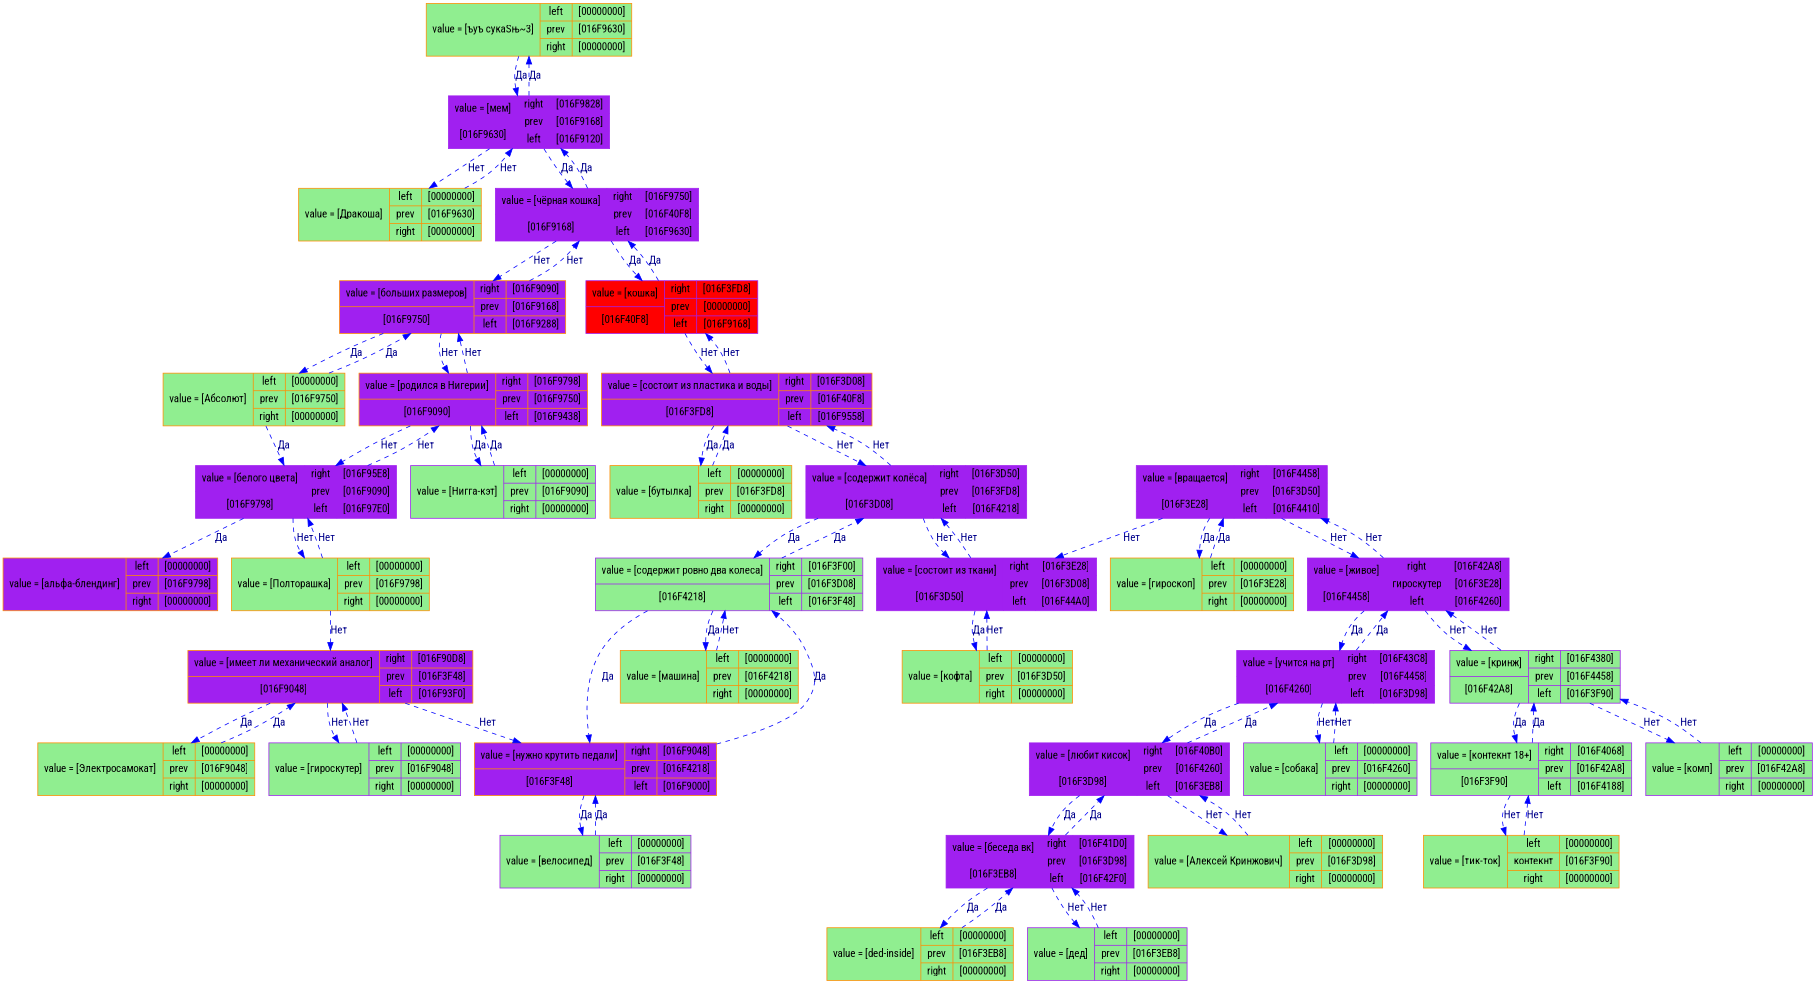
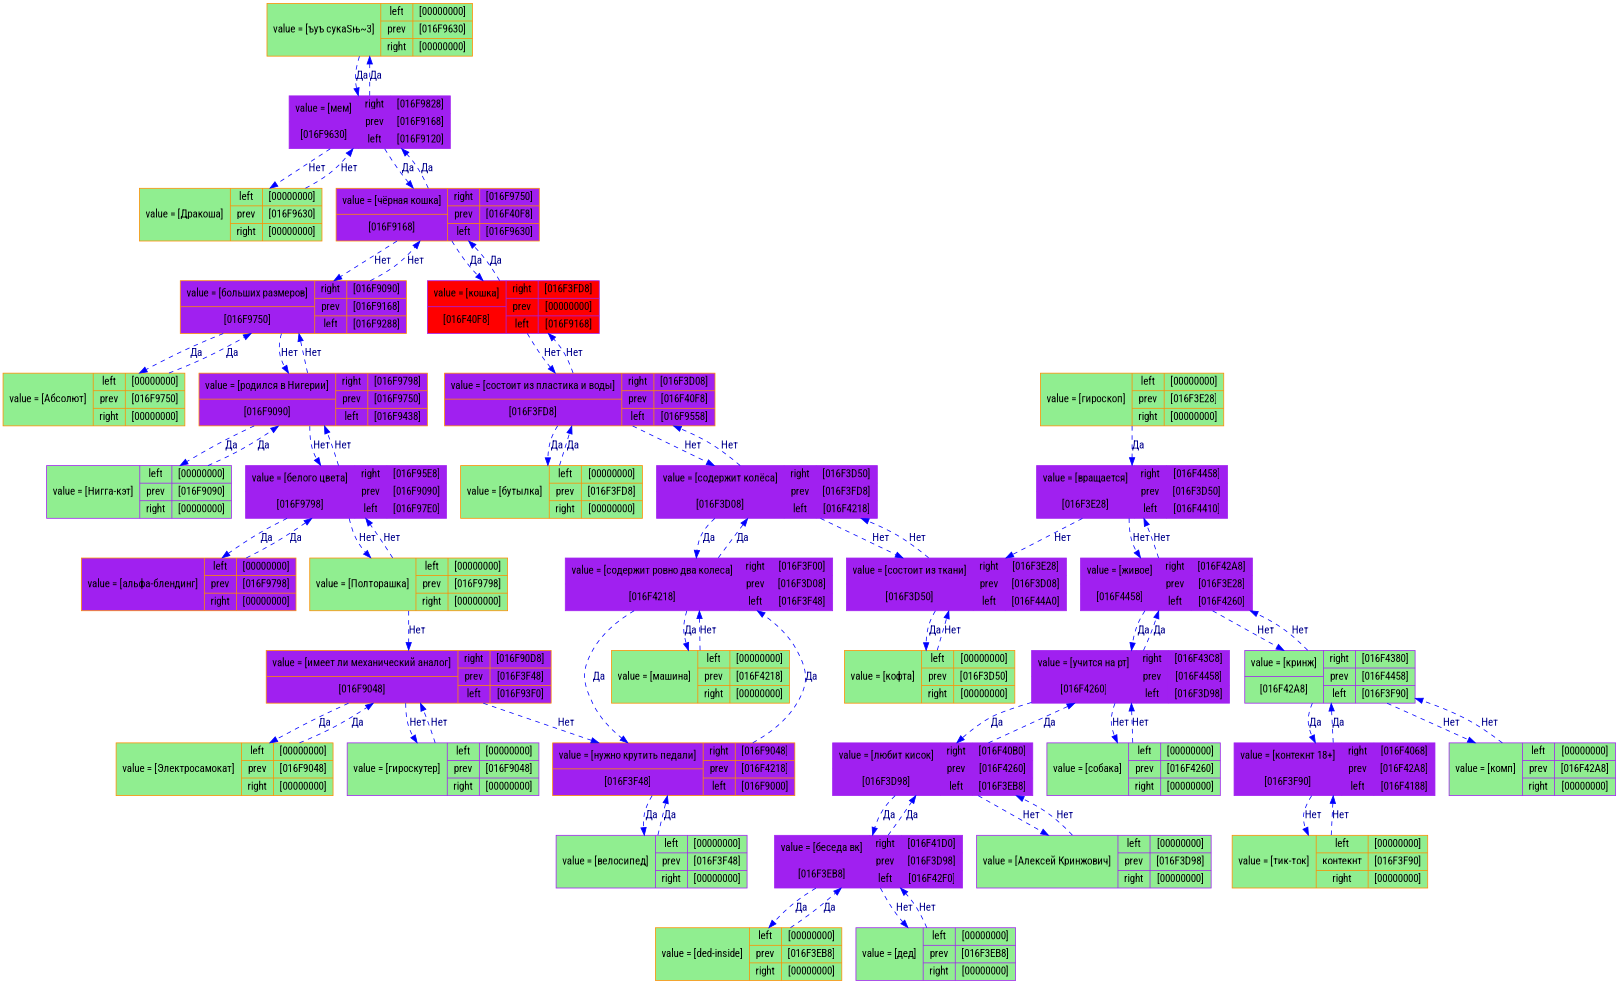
(597, 215) -> (438, 215)
(273, 442) -> (277, 542)
(1202, 534) -> none
(729, 584) -> (699, 584)
(1417, 584) -> (1175, 584)
(1531, 769) -> (1335, 769)
(1265, 862) -> (1094, 862)
